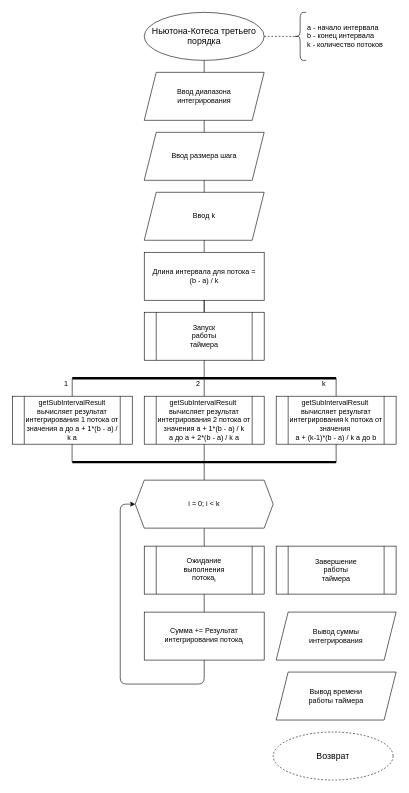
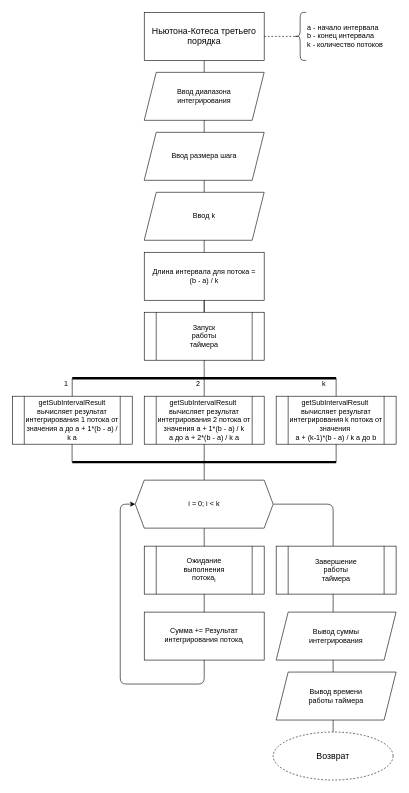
(204, 36) -> (204, 36)
none -> (323, 504)
